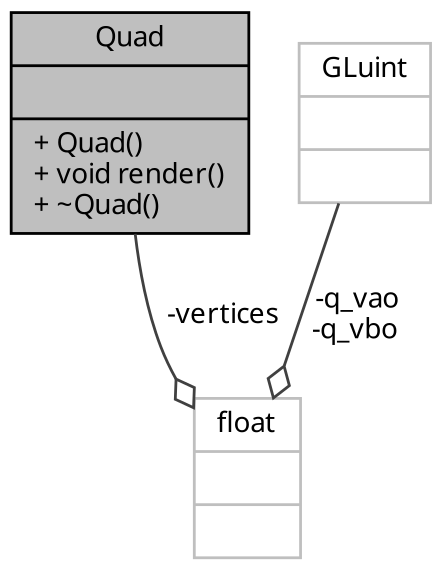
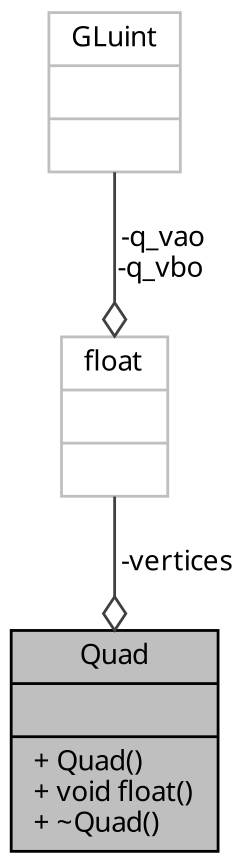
(130, 175) -> (115, 793)
(149, 308) -> (115, 547)
